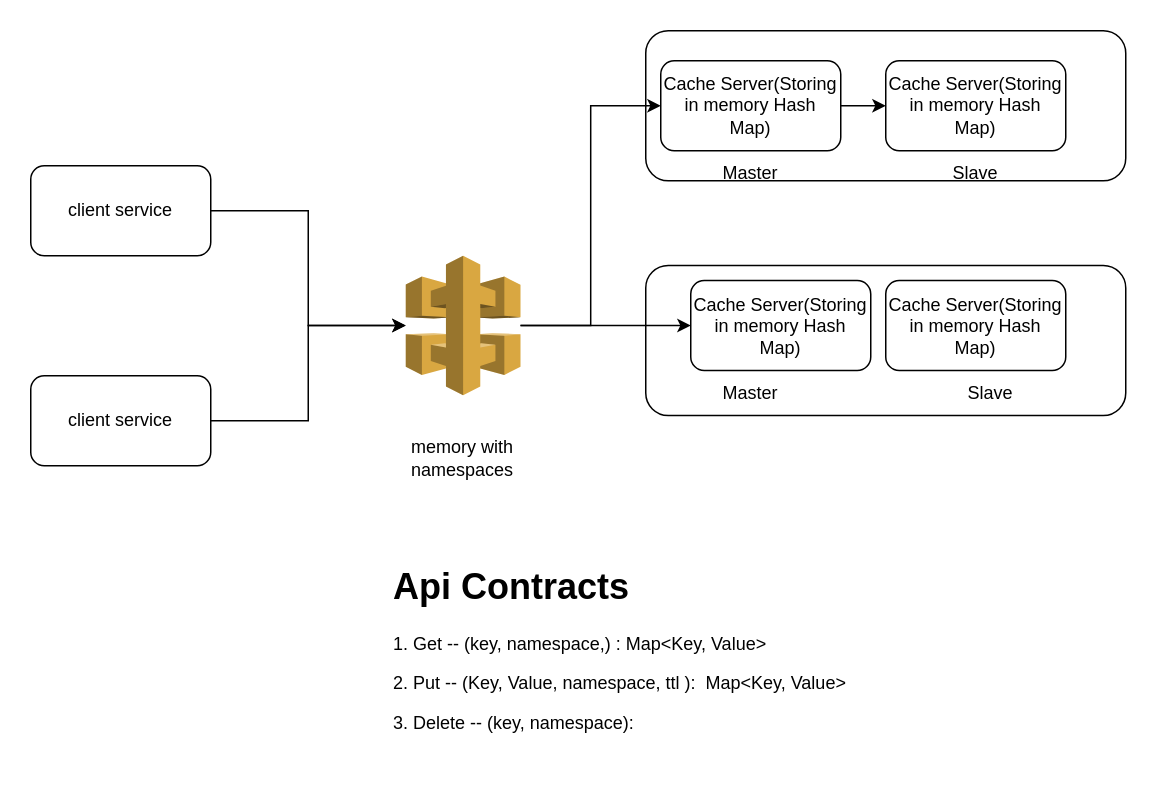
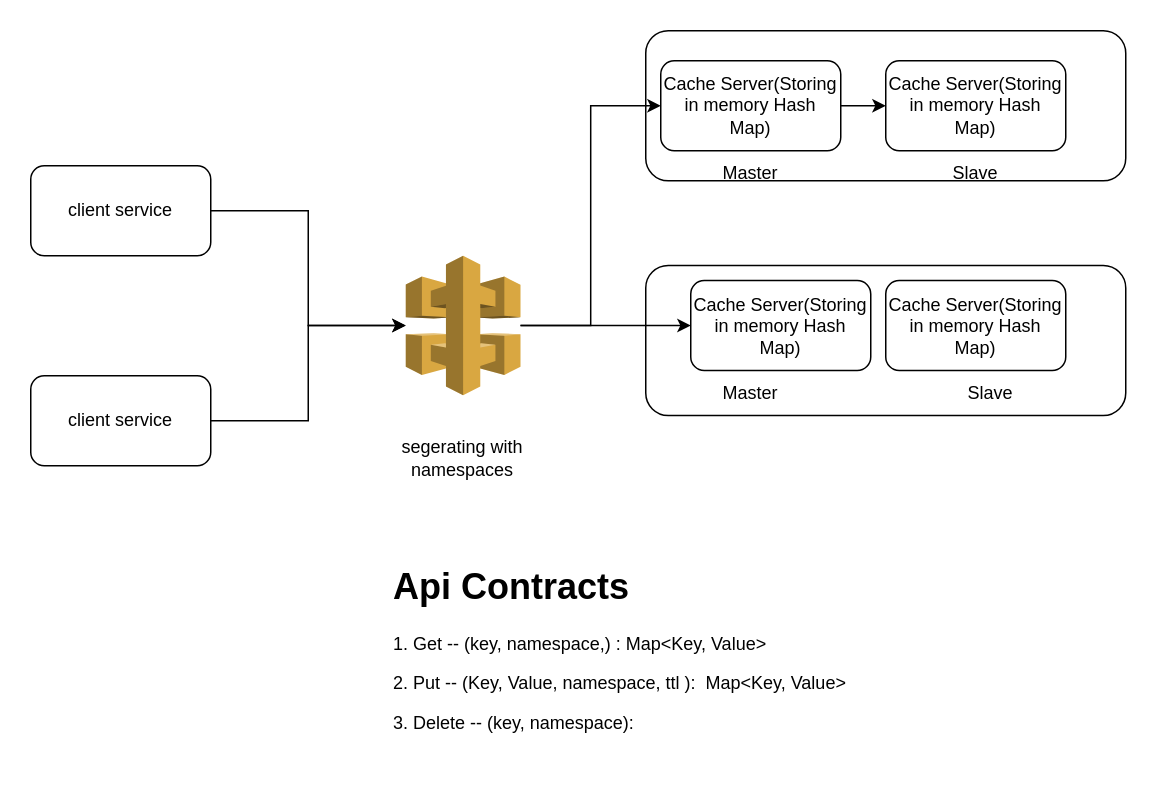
(463, 458) -> (463, 458)
